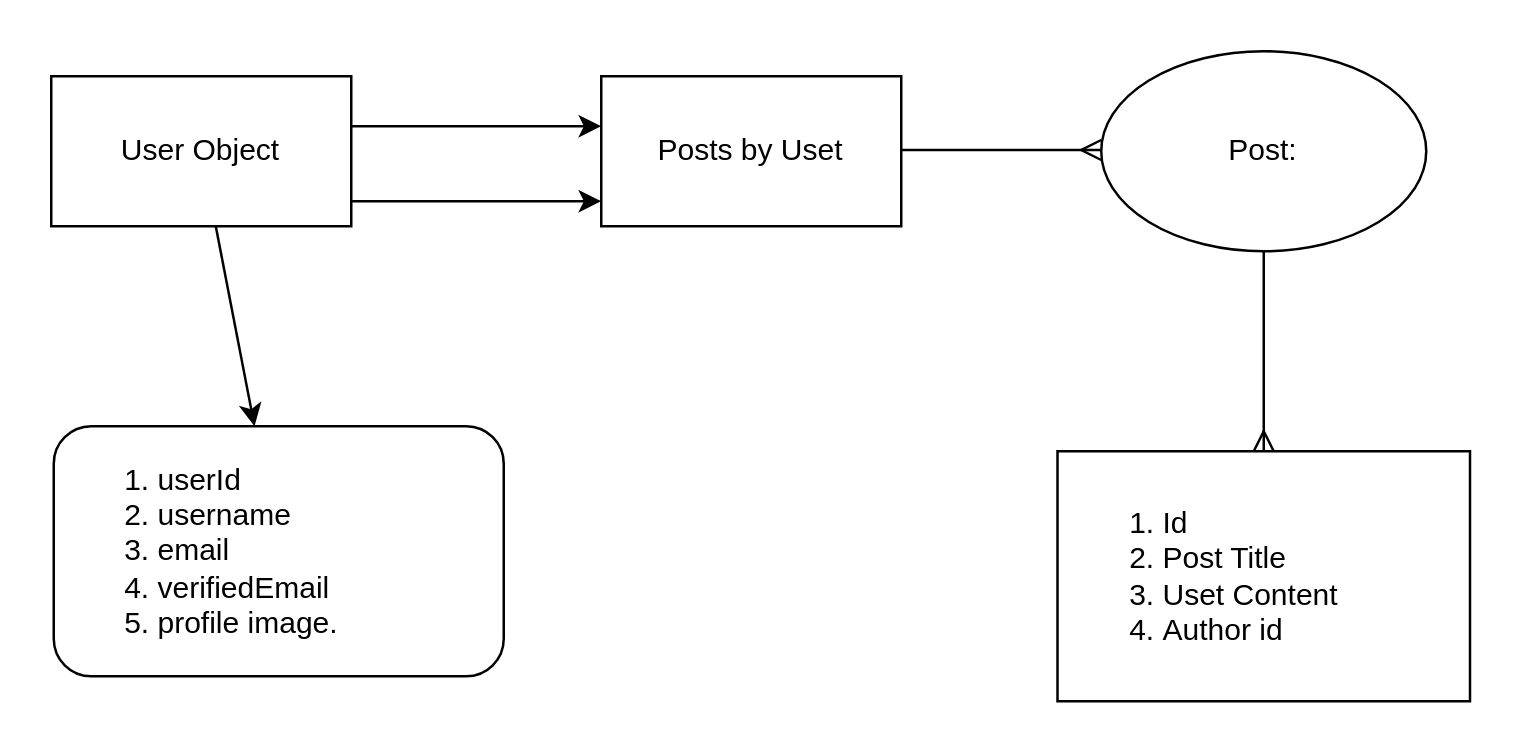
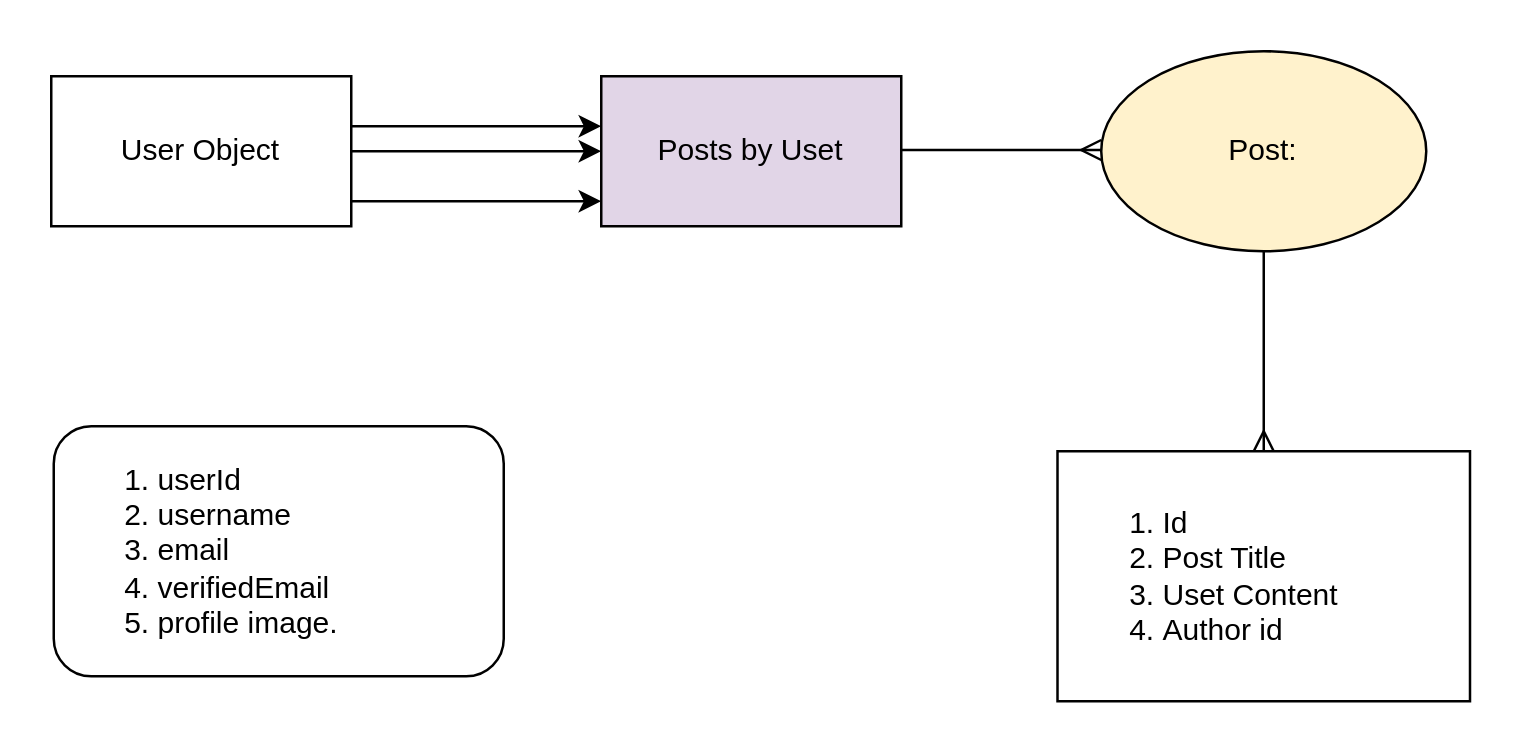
(751, 151) -> (751, 151)
(1264, 151) -> (1264, 151)
(234, 318) -> (468, 151)
